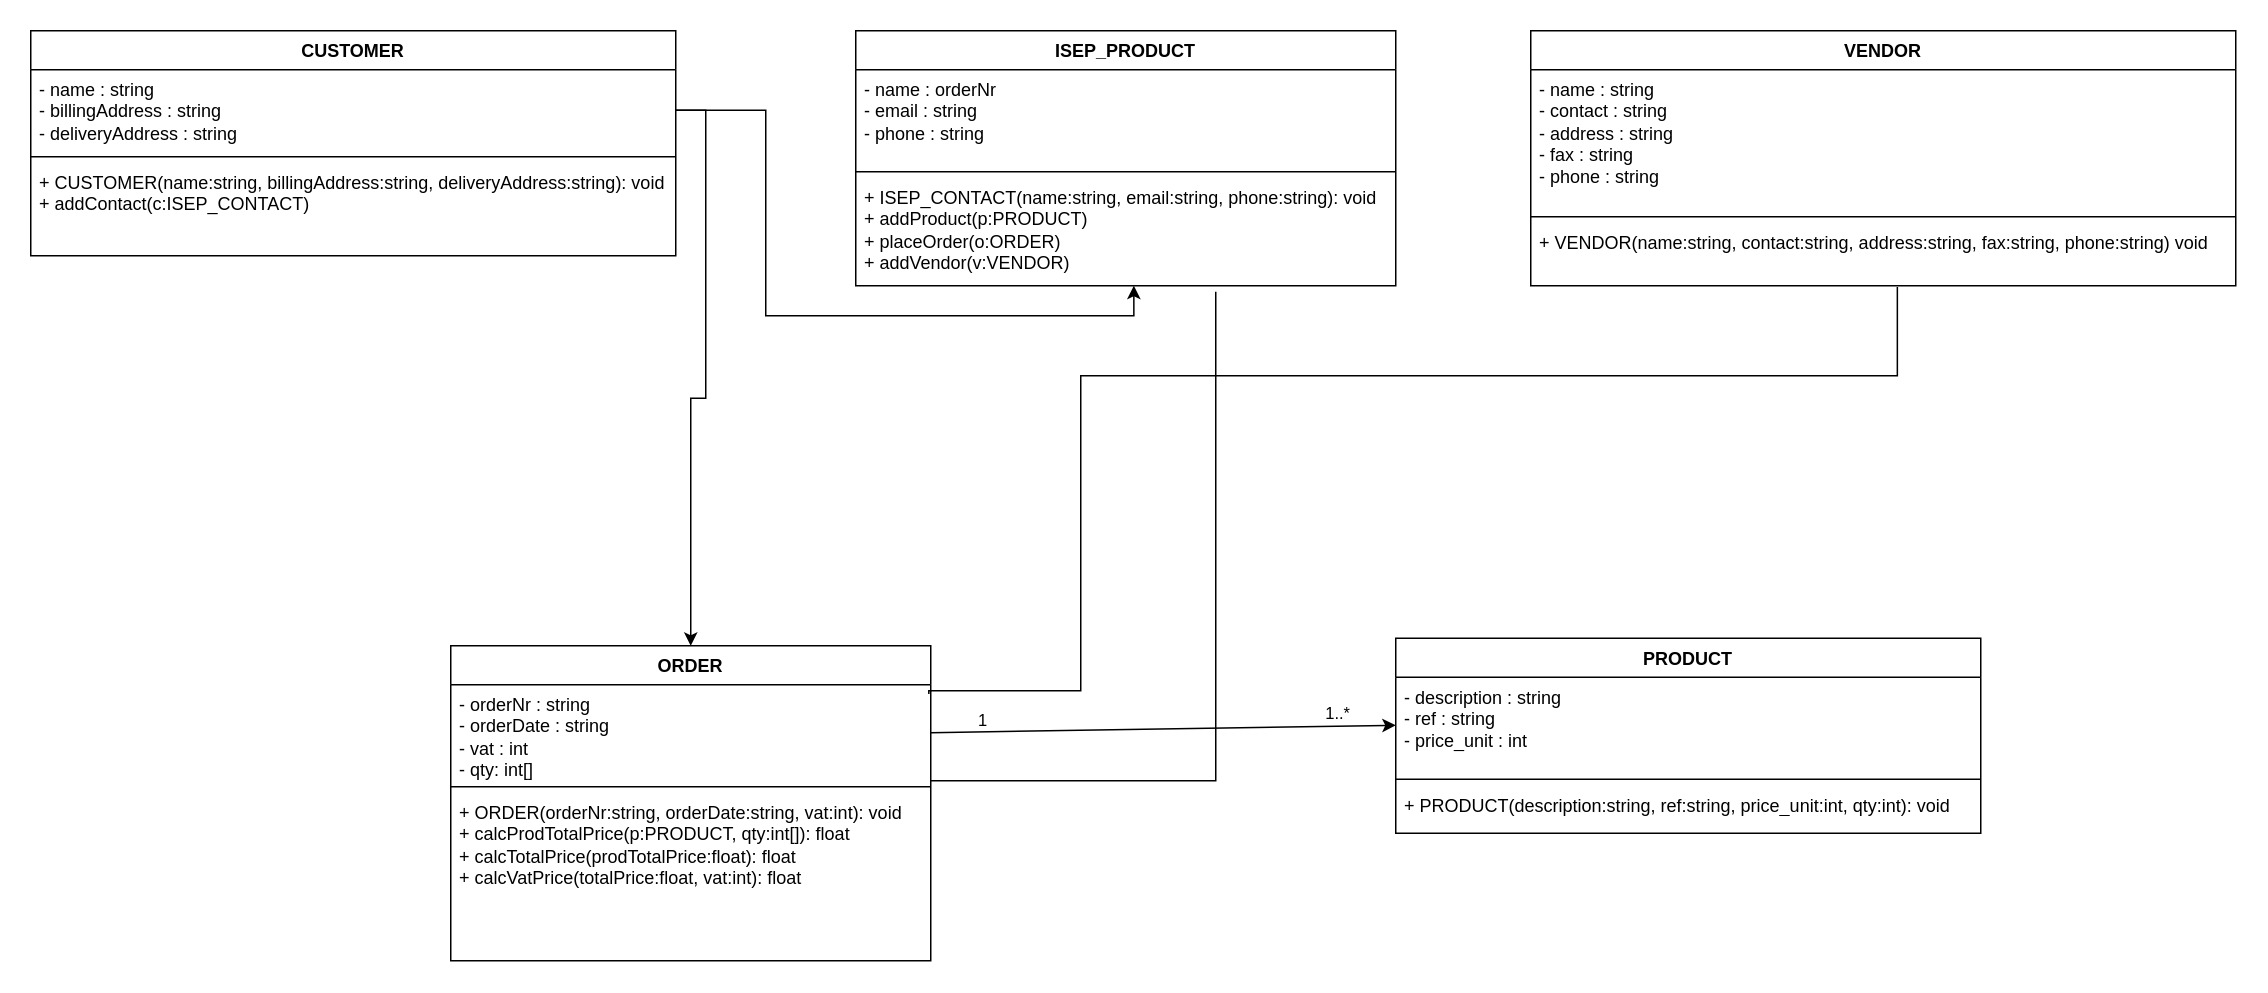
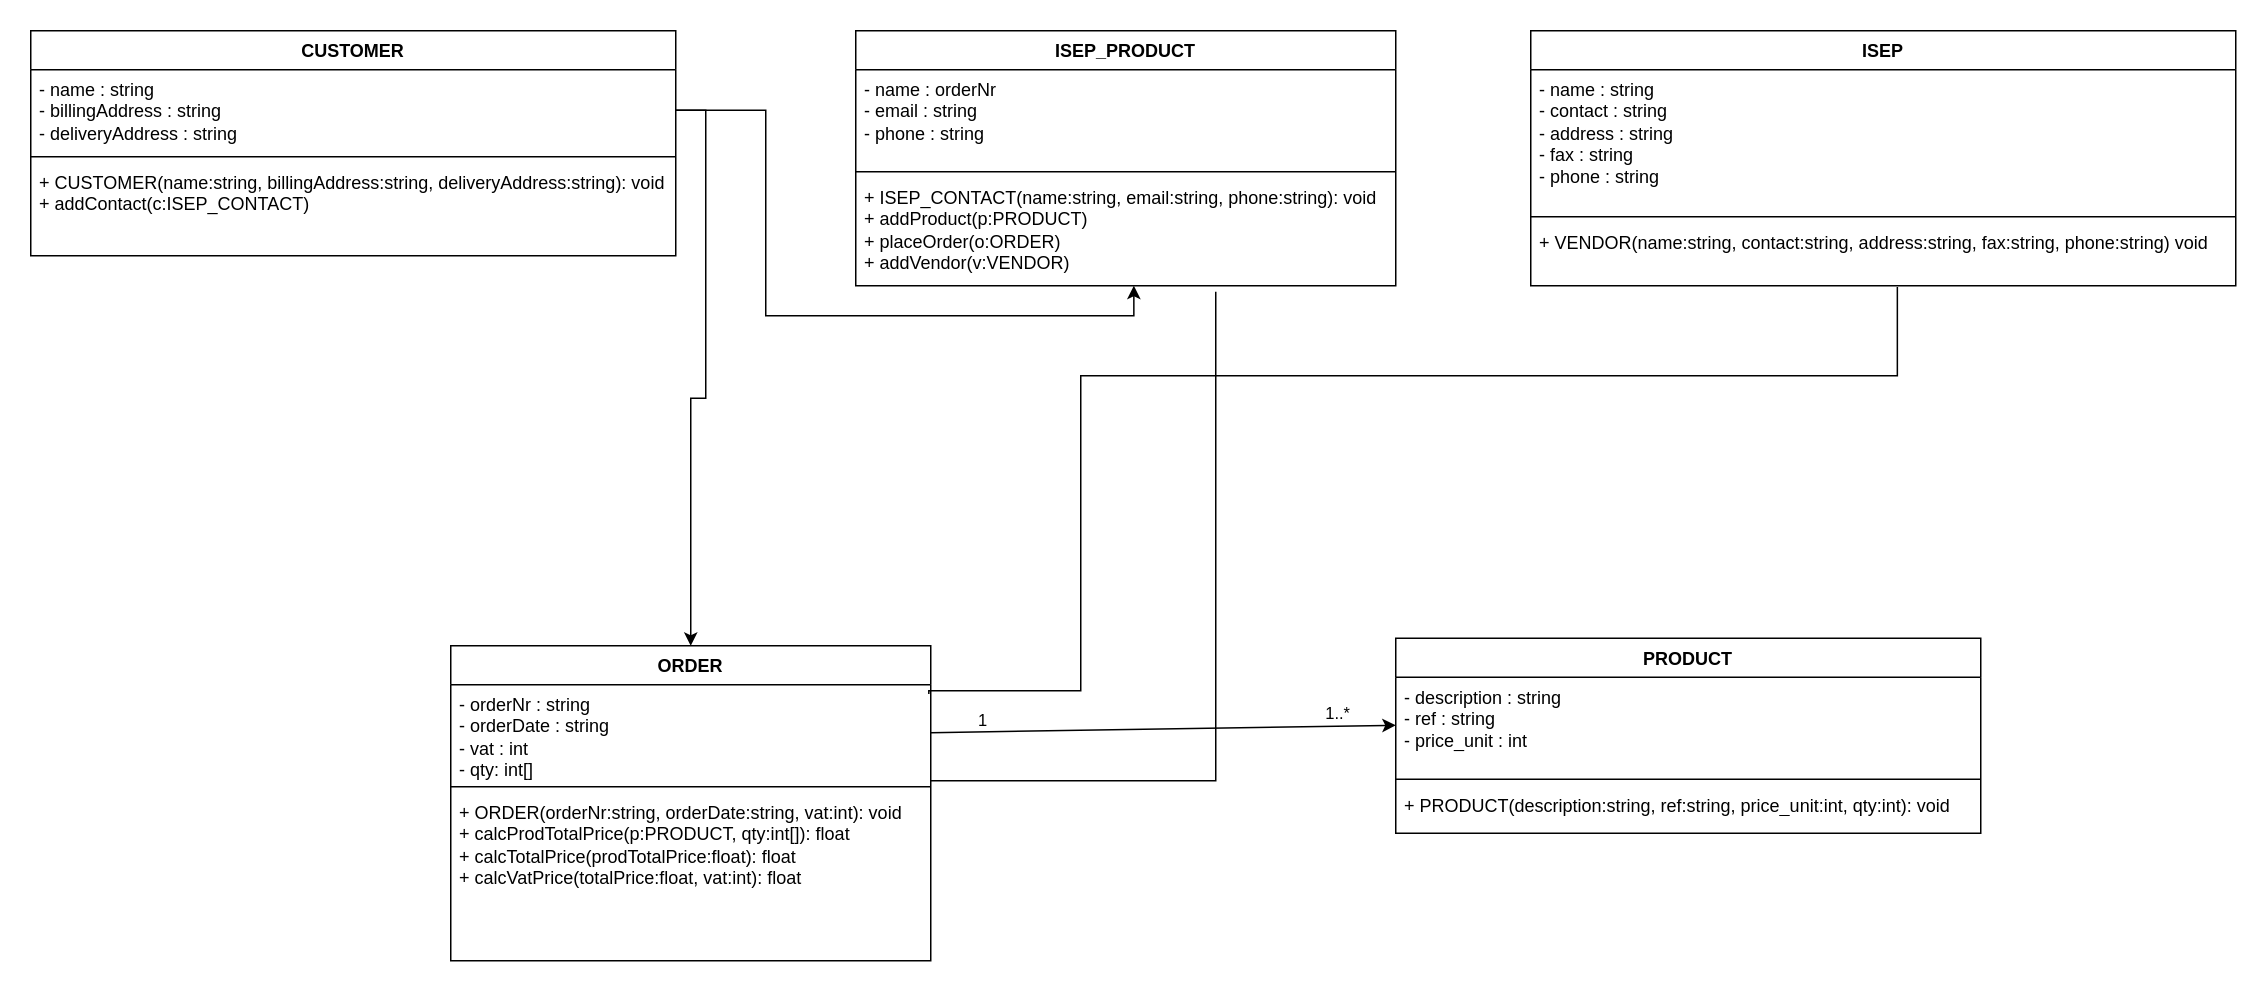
(1883, 52) -> (1883, 52)
